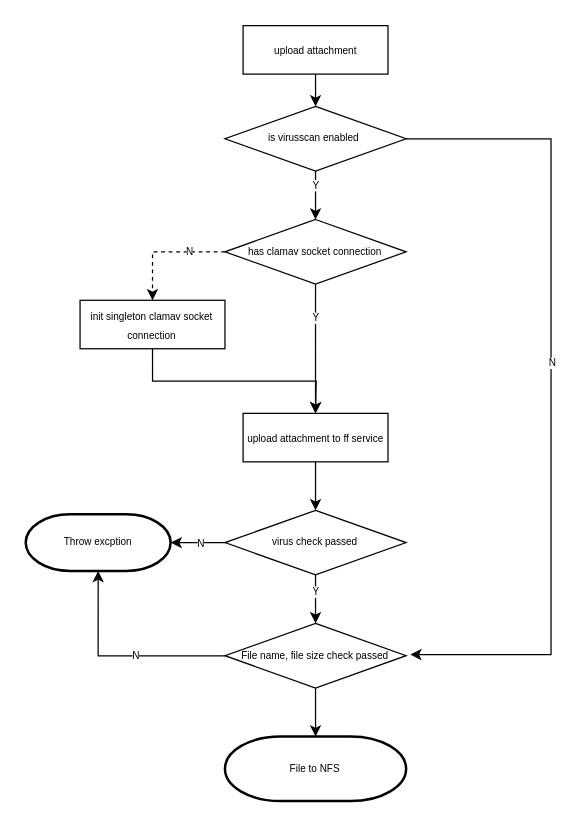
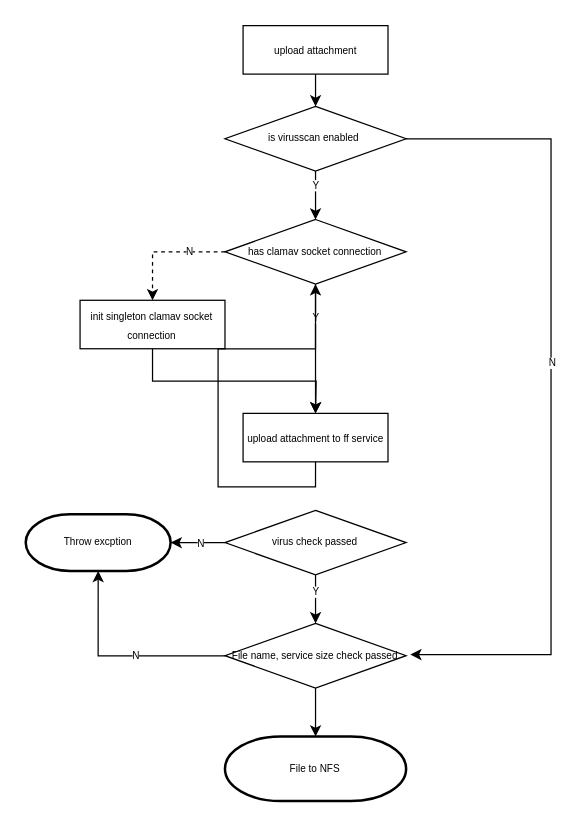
(315, 493) -> (218, 421)
(315, 656) -> (315, 656)
